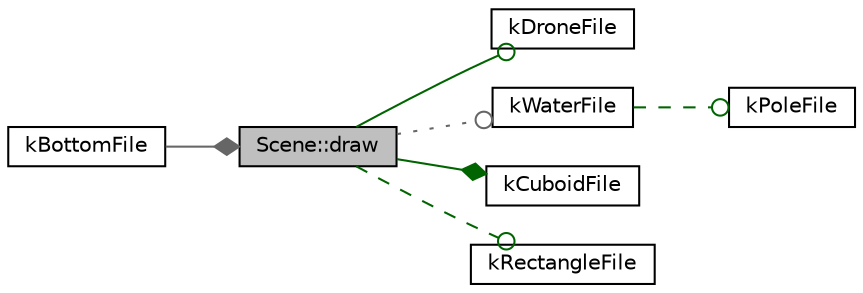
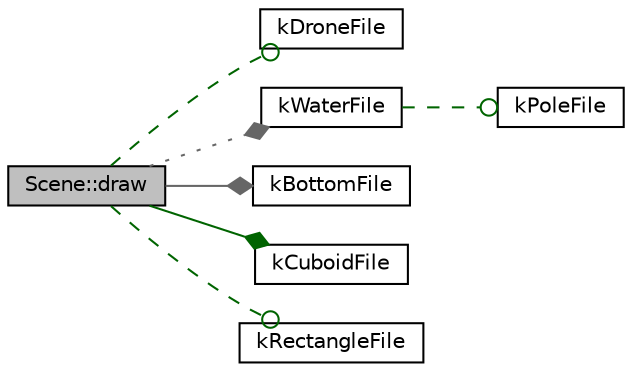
(427, 90) -> (184, 106)
(436, 128) -> (197, 151)
(190, 147) -> (197, 186)
